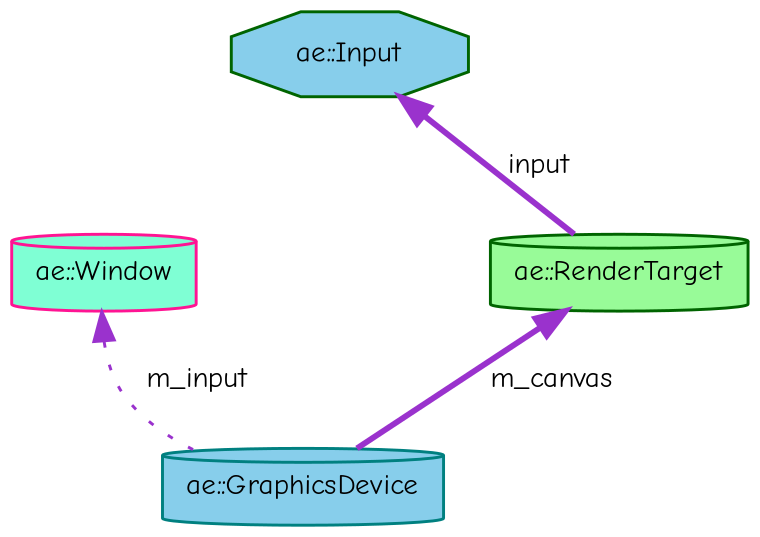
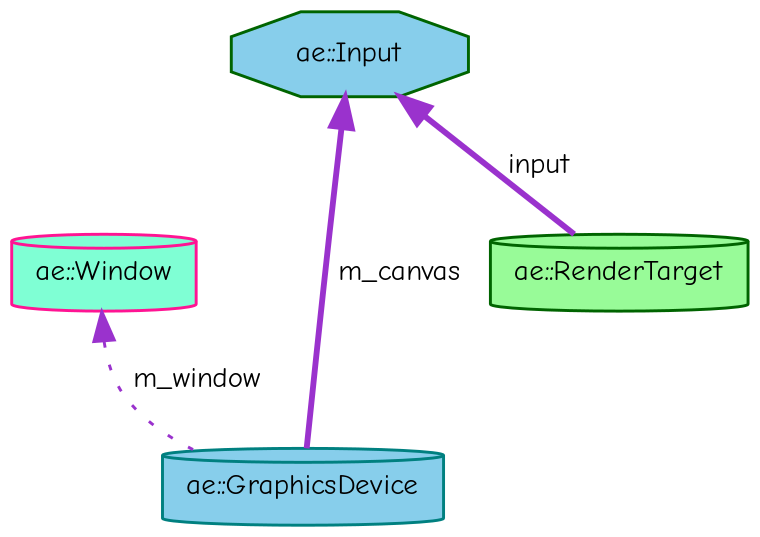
(193, 380) -> (193, 380)
(449, 388) -> (324, 288)
